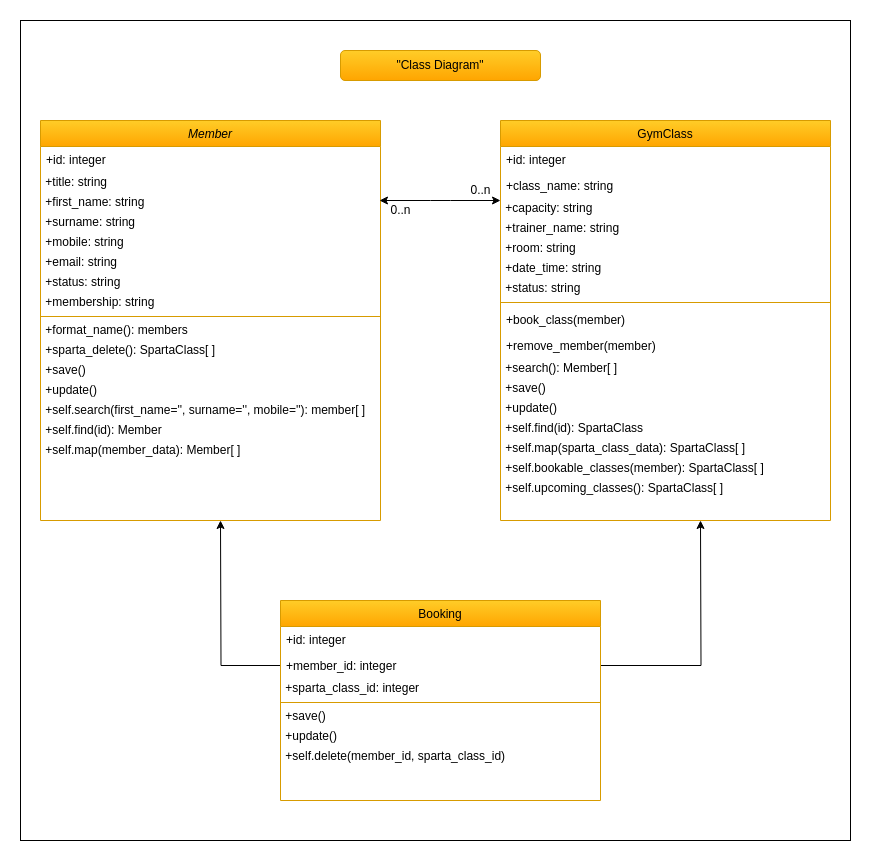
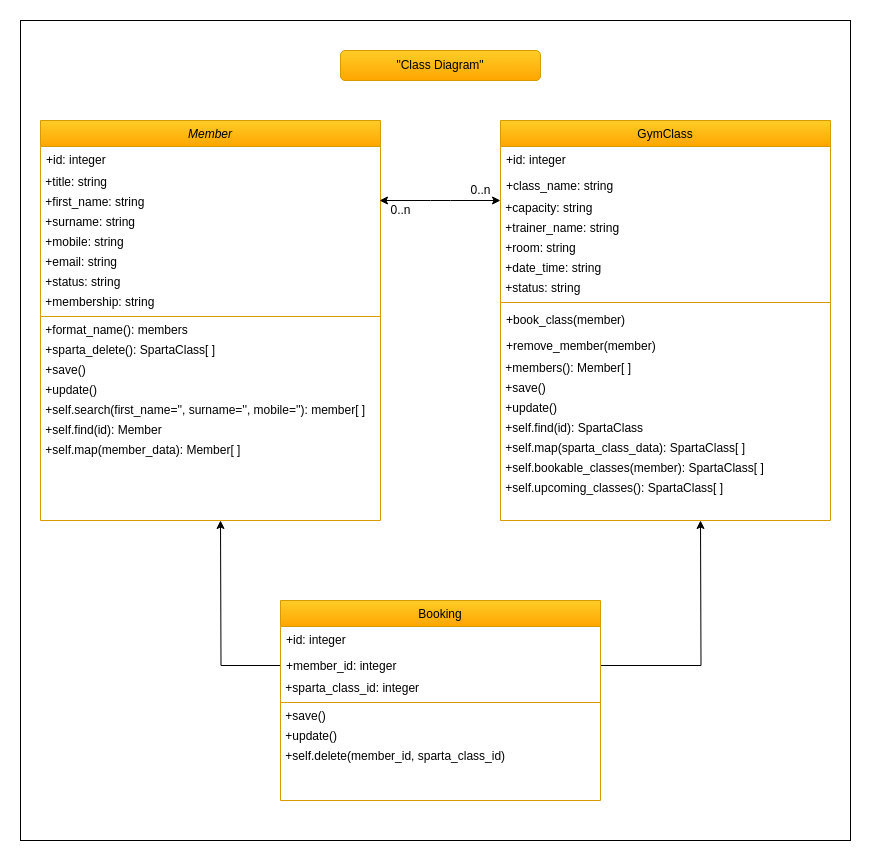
(565, 369) -> (568, 369)
